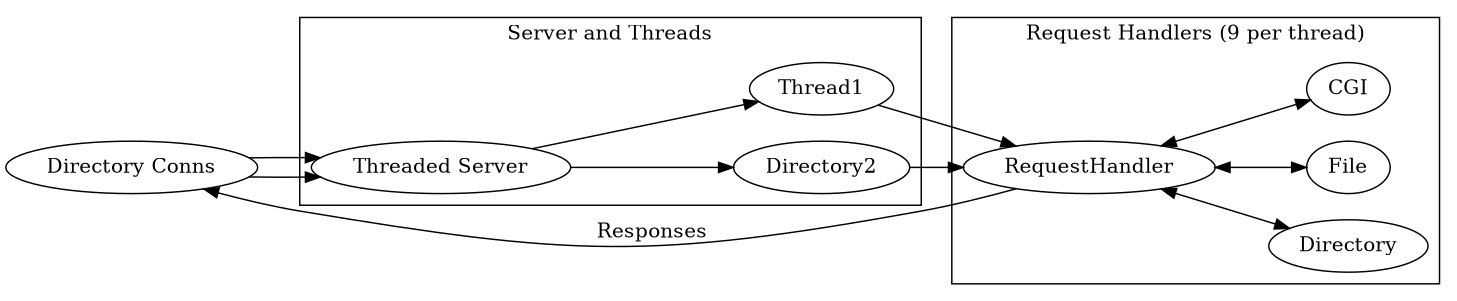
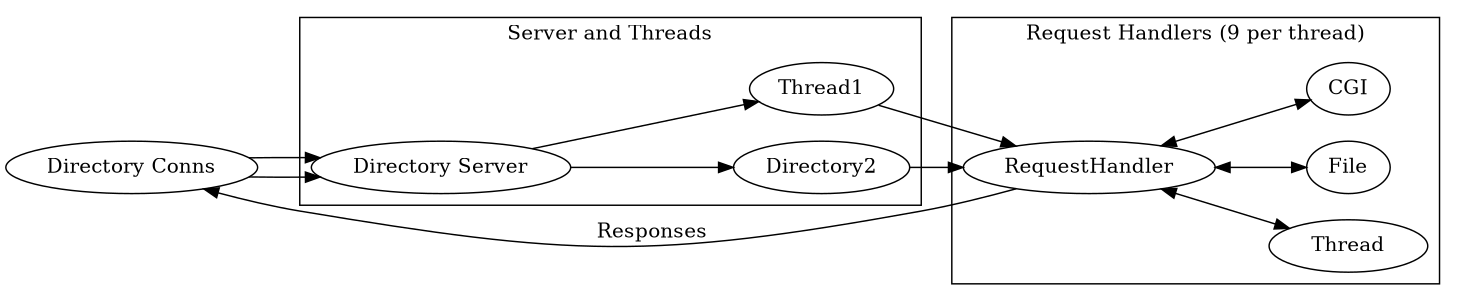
(441, 167) -> (441, 167)
(1348, 246) -> (1348, 246)
